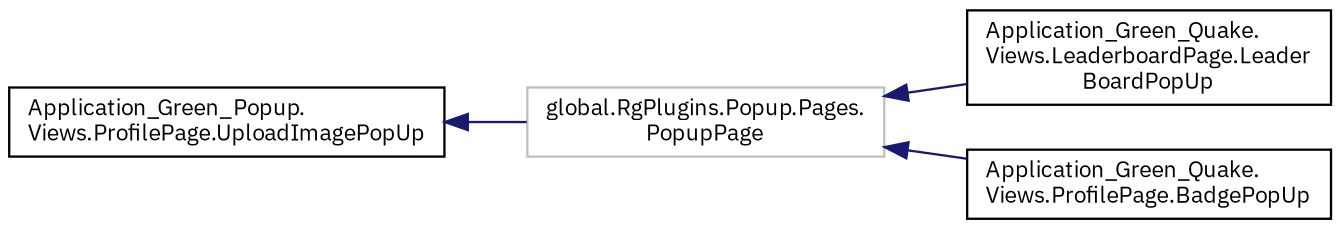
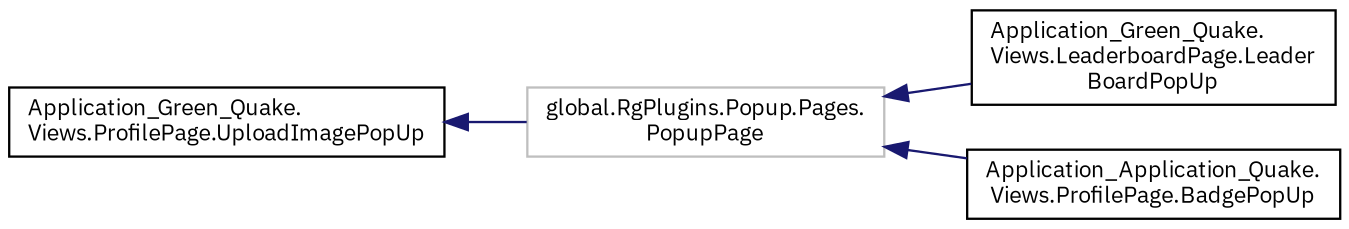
(227, 122) -> (227, 122)
(1149, 184) -> (1154, 184)
